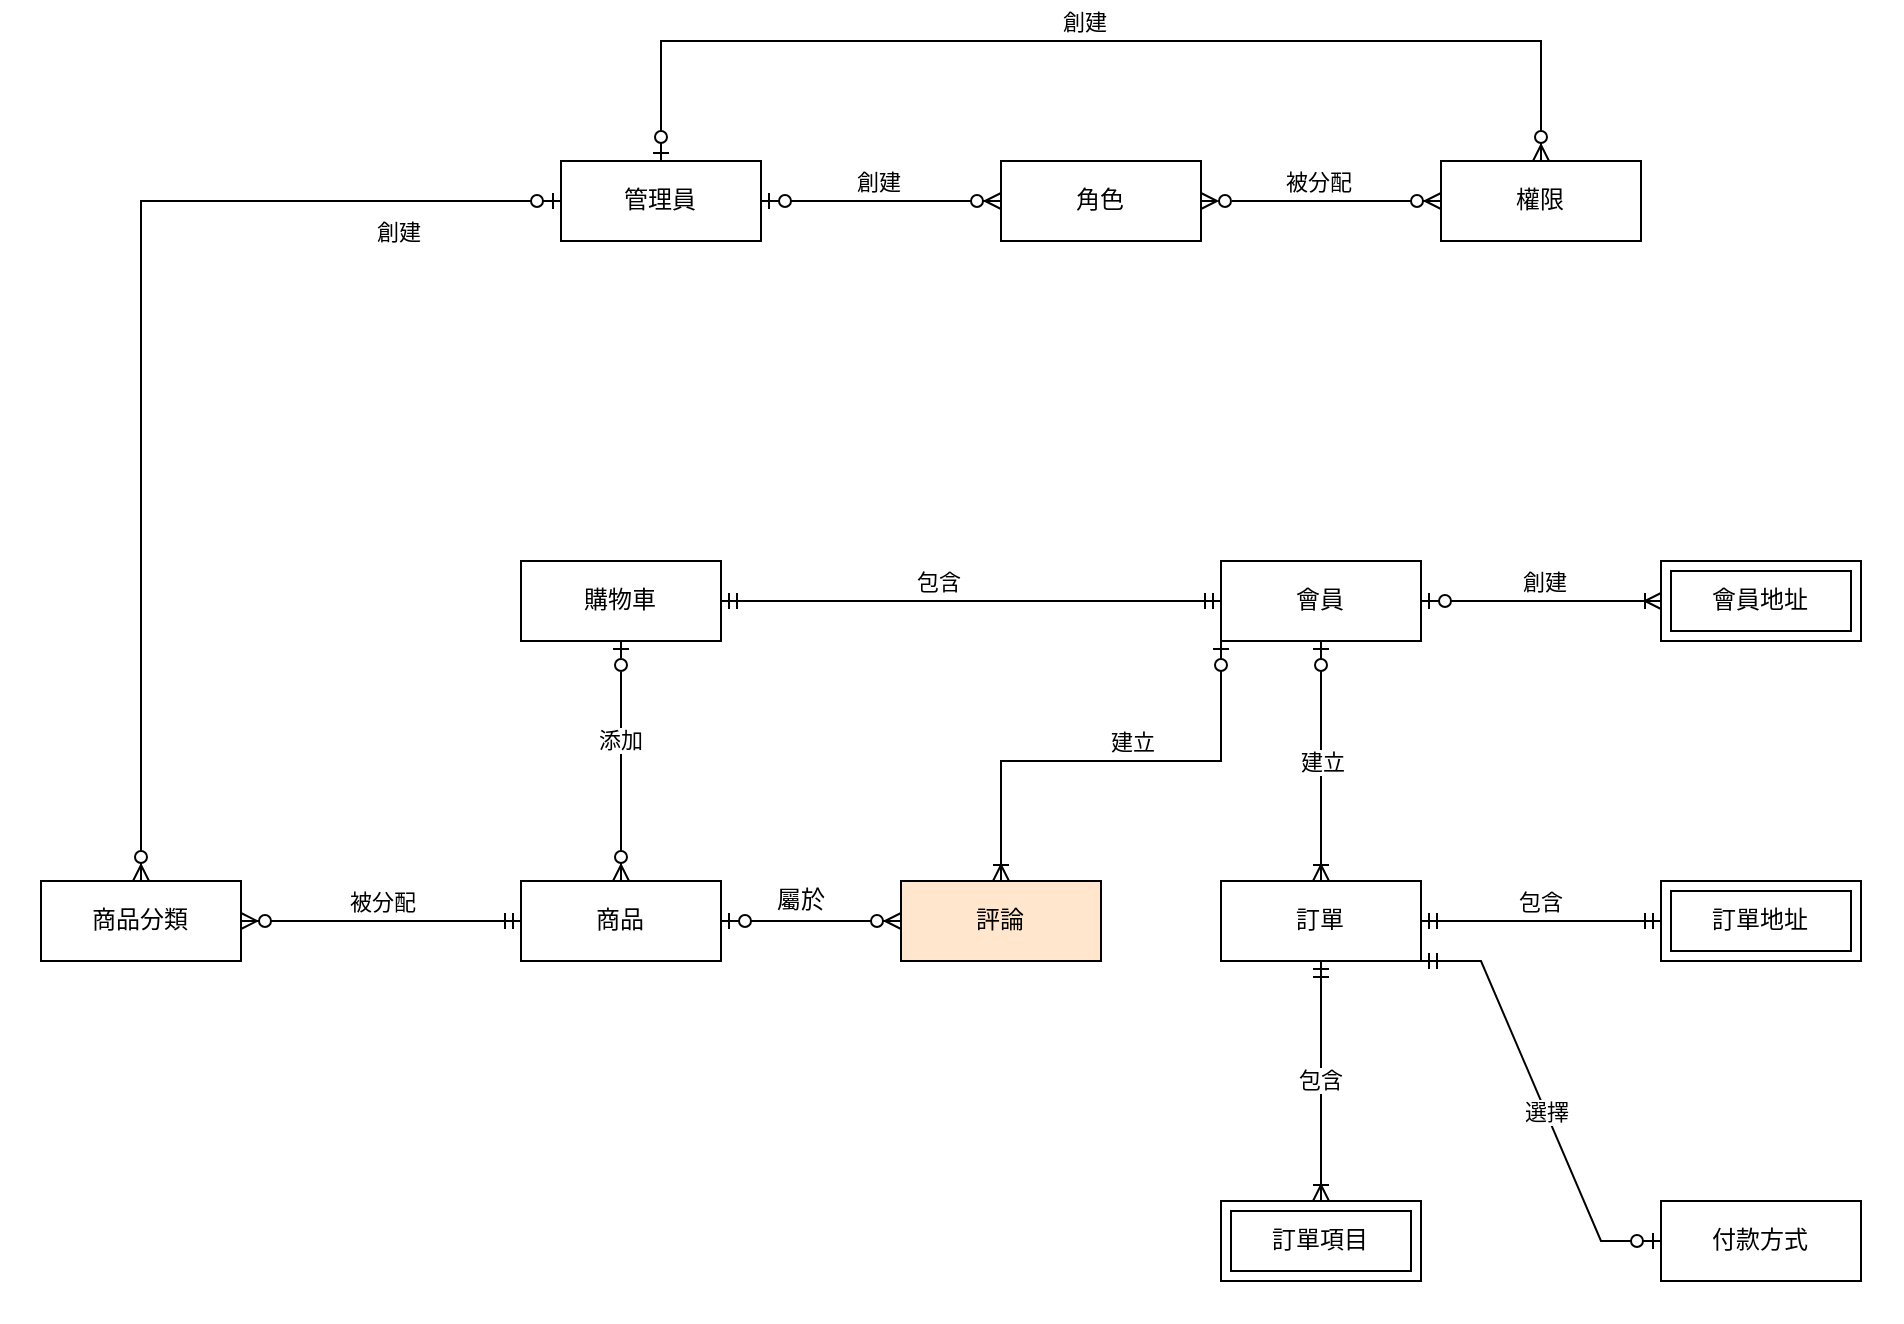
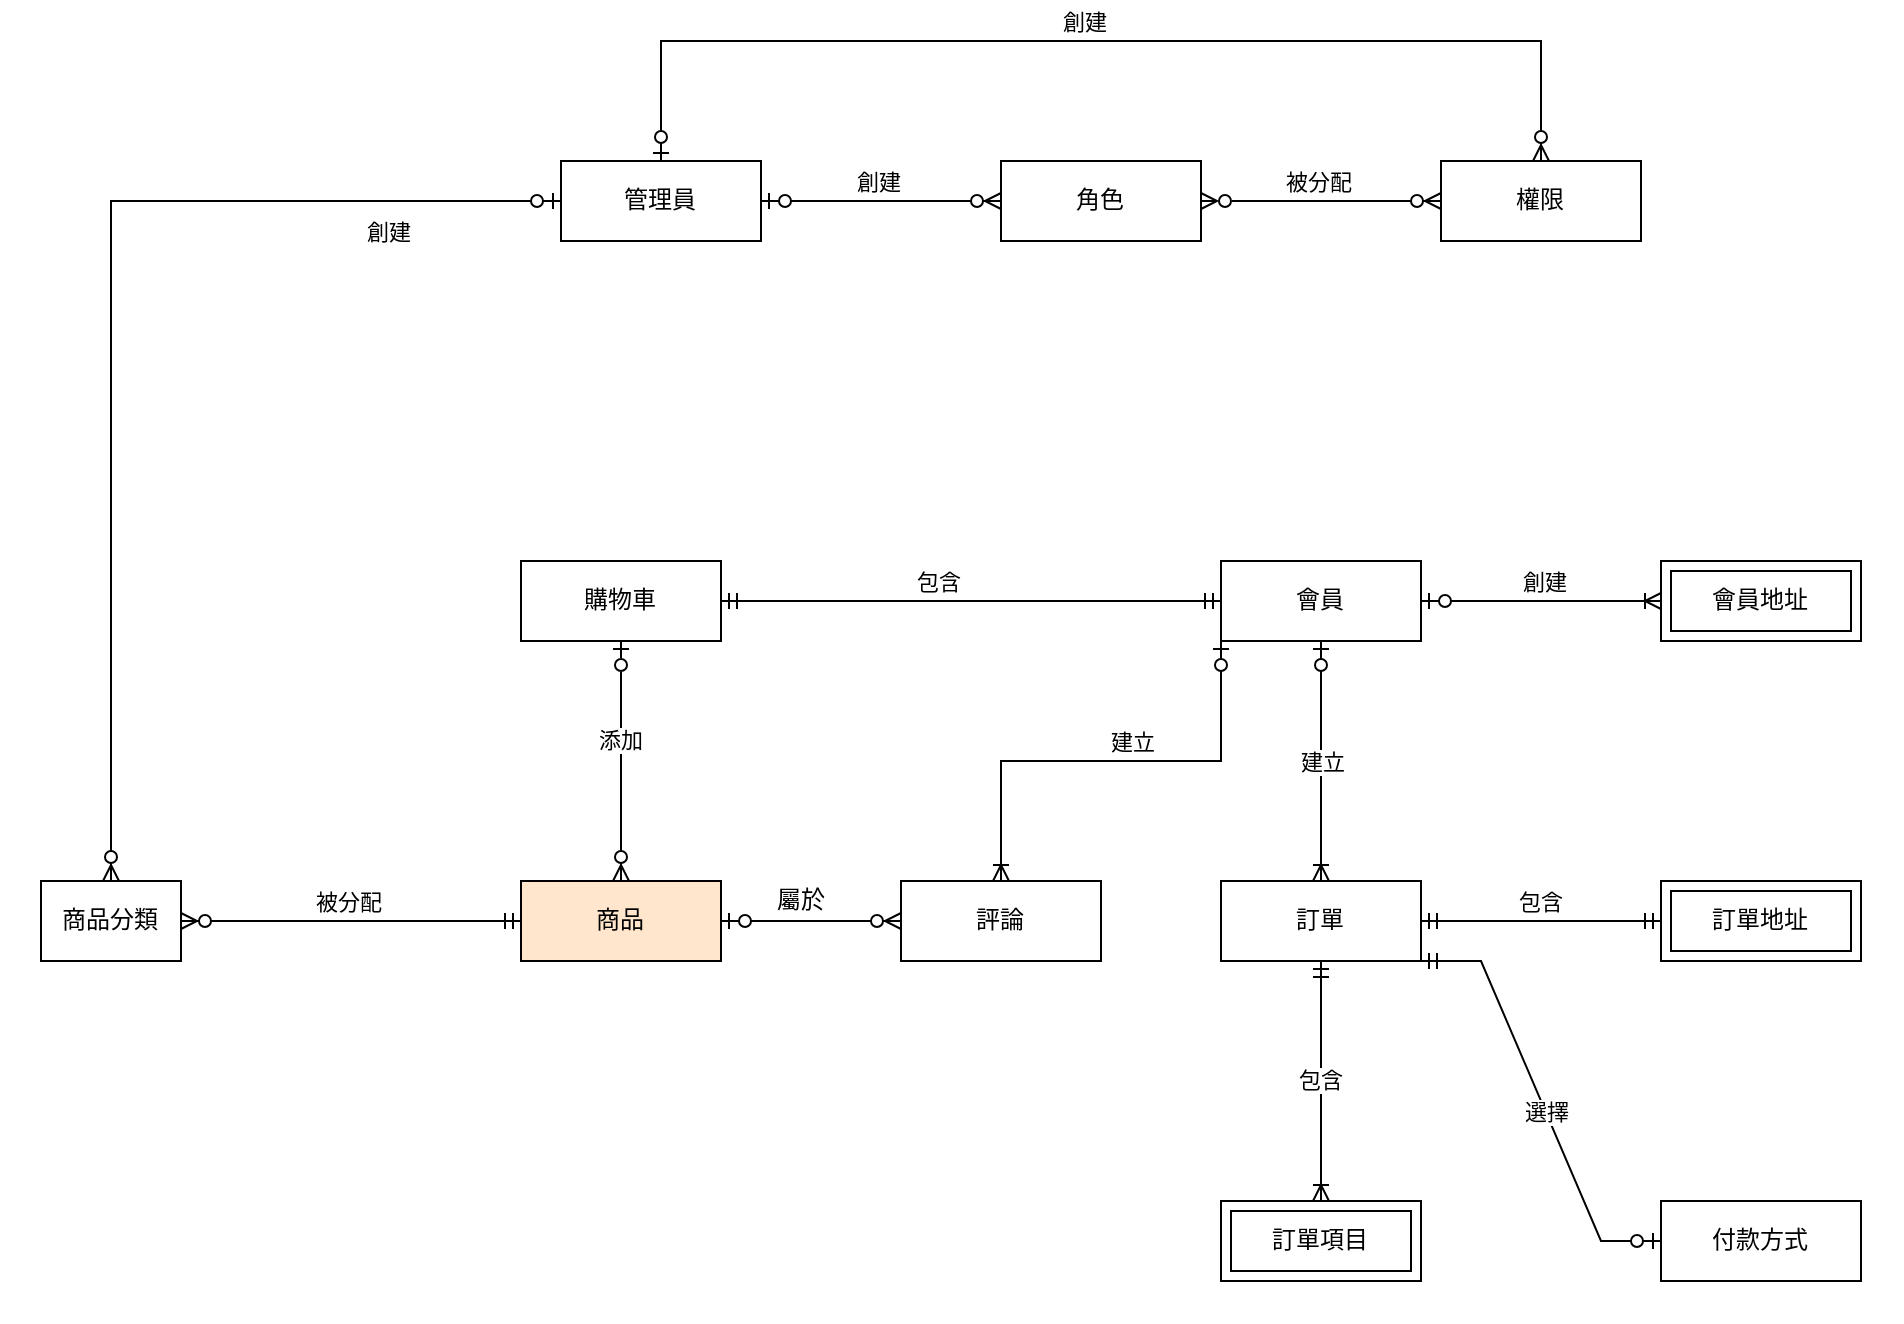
(141, 921) -> (111, 921)
(621, 921) -> (621, 921)
(1001, 921) -> (1001, 921)
